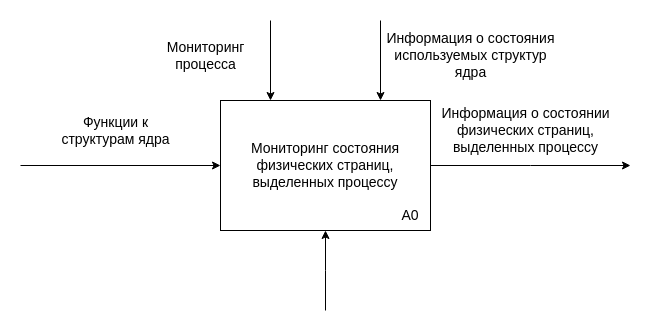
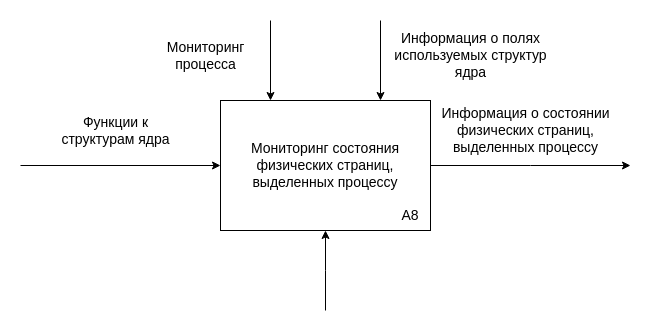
(471, 56) -> (471, 56)
(411, 216) -> (411, 216)
